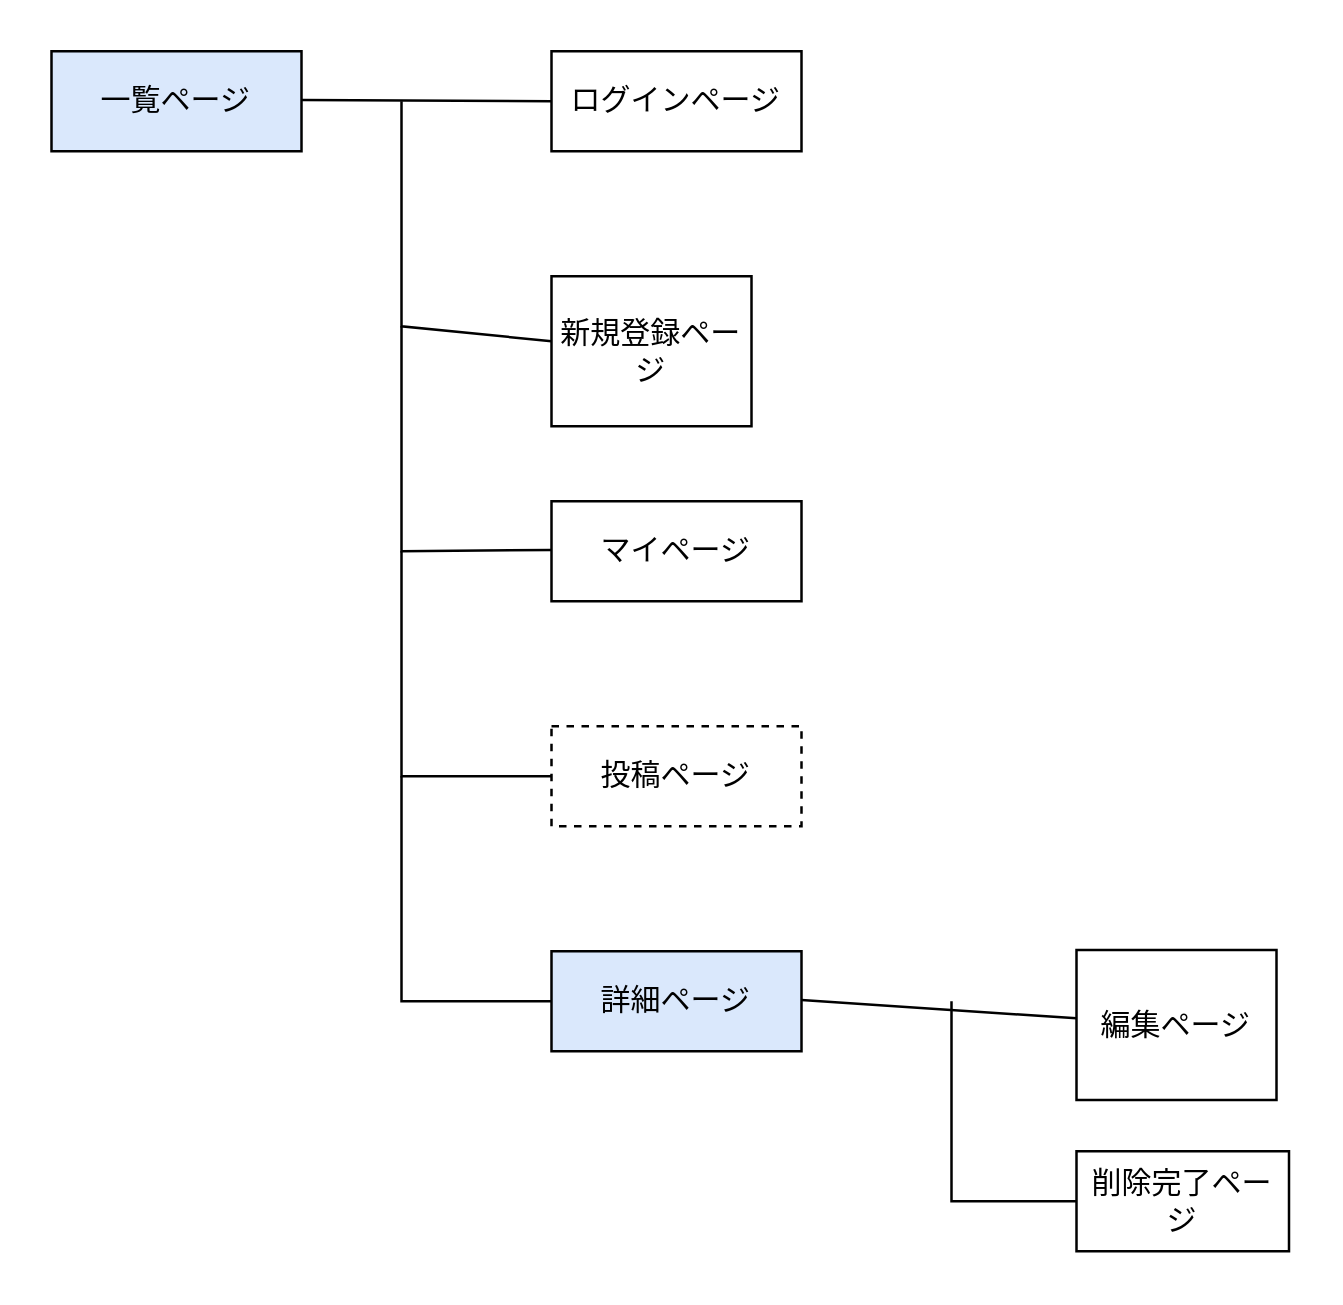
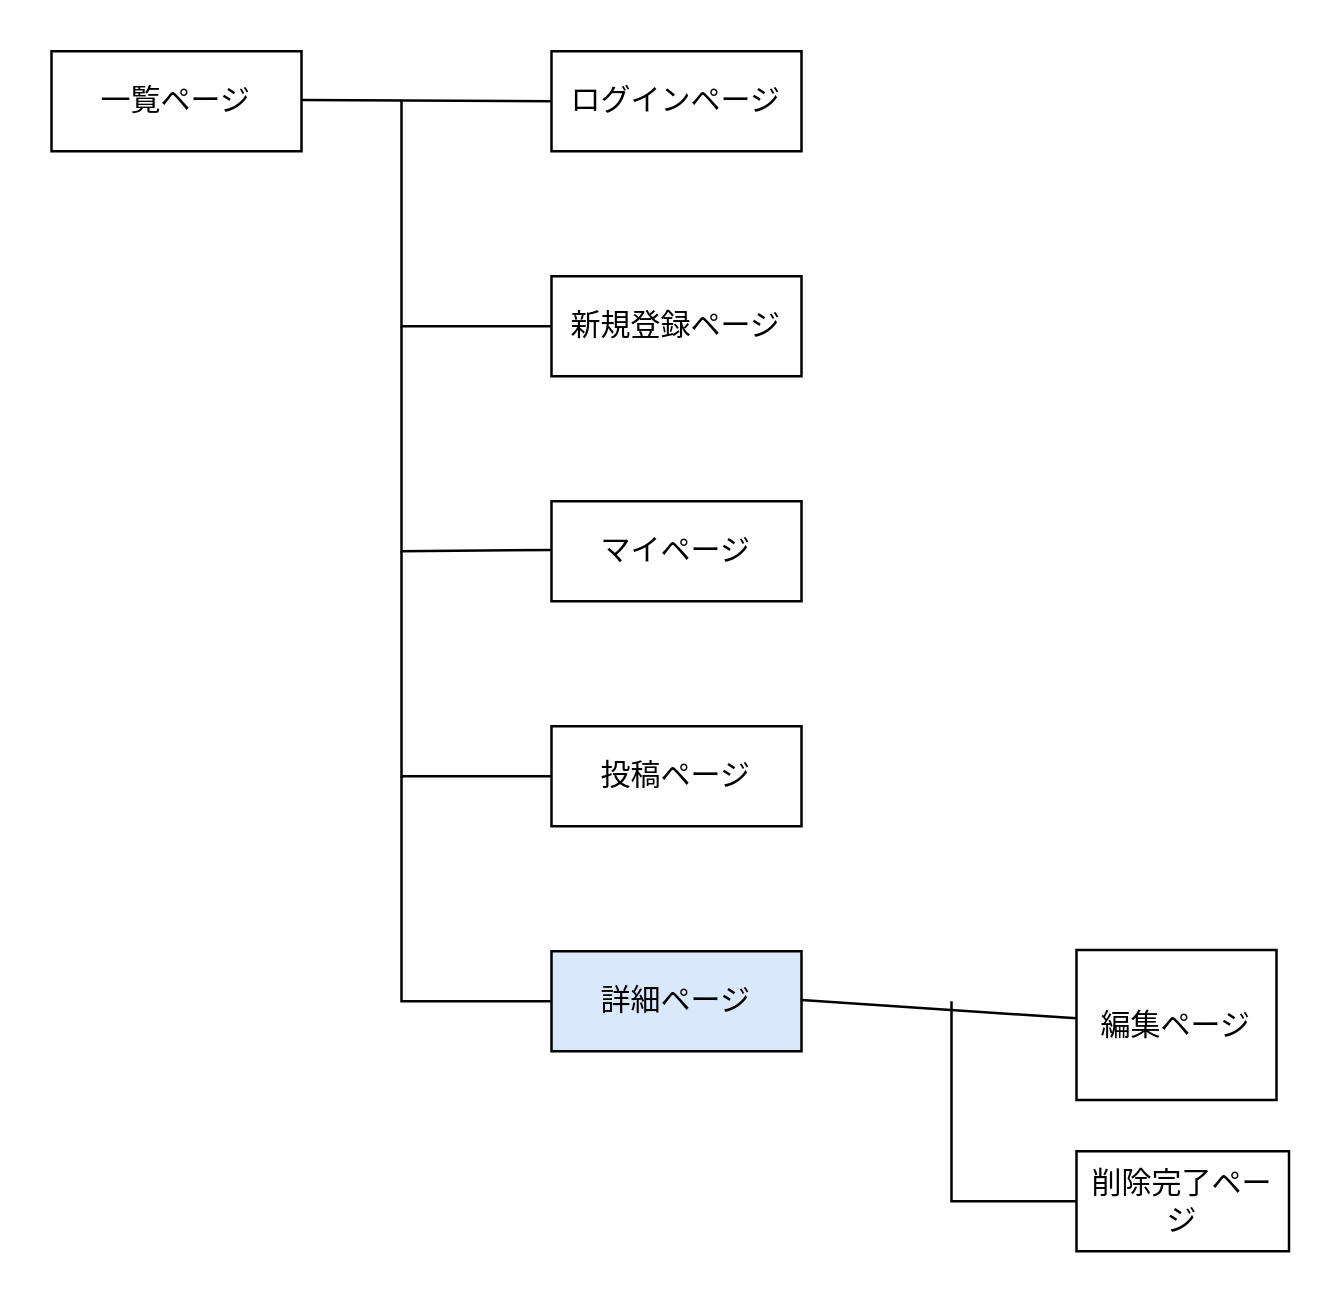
(176, 101) -> (176, 101)
(651, 351) -> (676, 326)
(676, 776) -> (676, 776)
